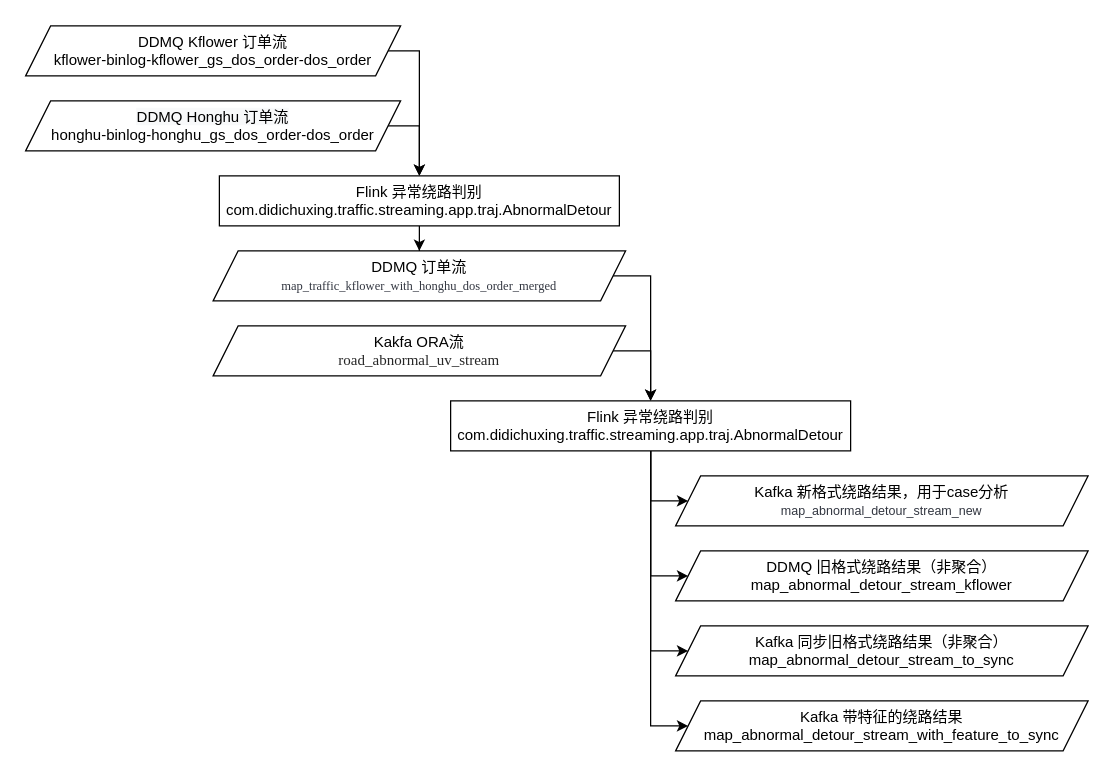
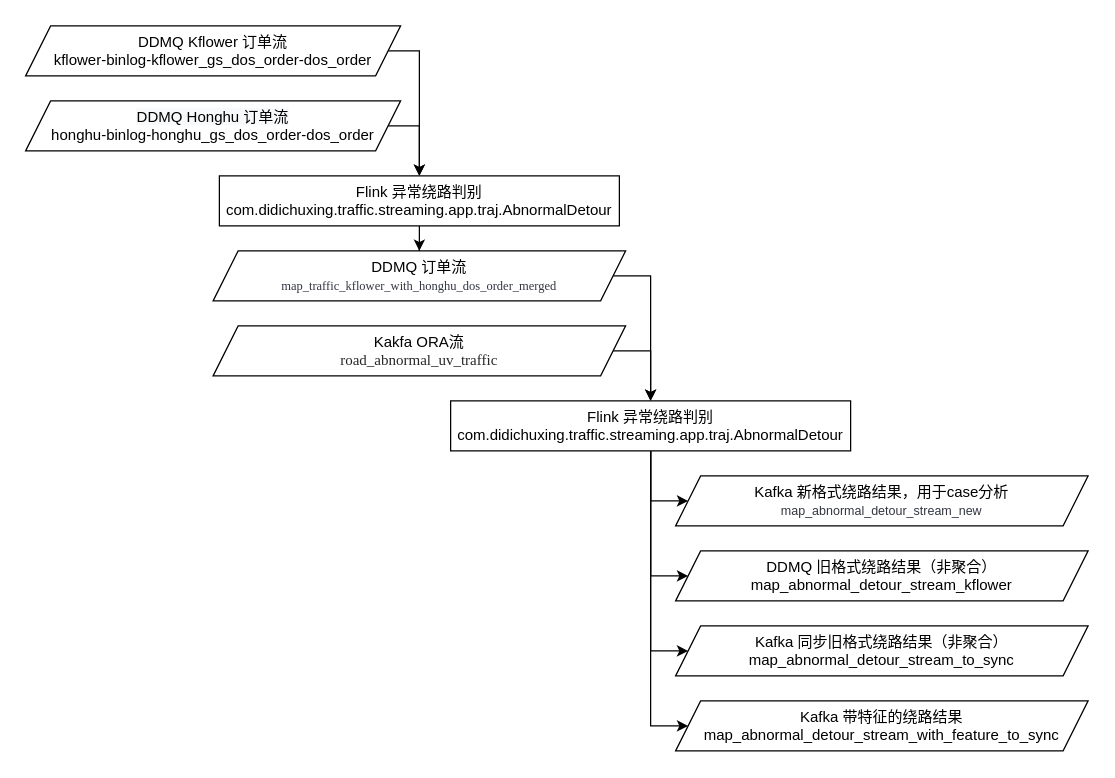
(419, 351) -> (419, 351)
